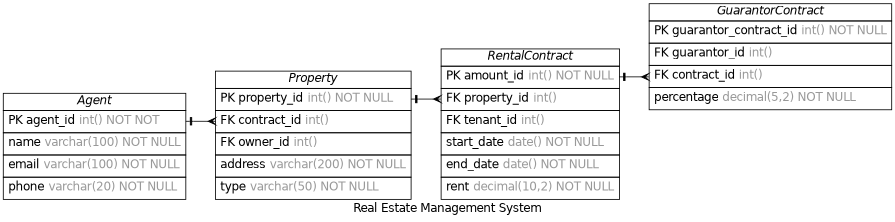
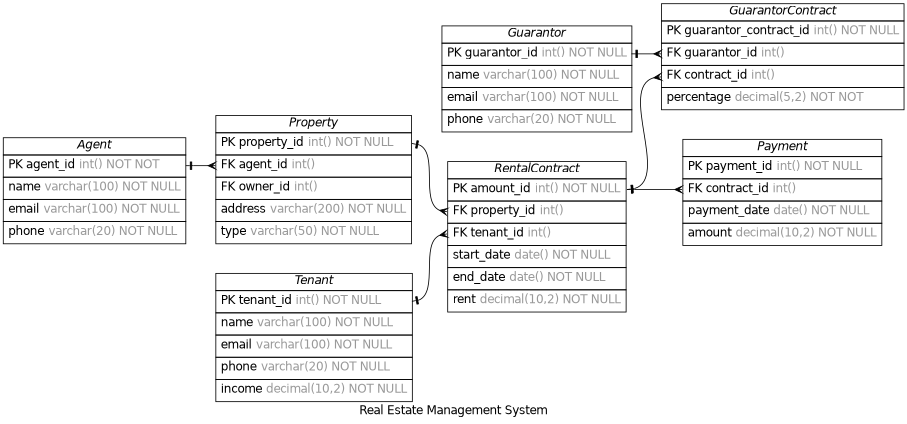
none -> (536, 79)
(789, 97) -> (799, 97)
(263, 120) -> (256, 165)
none -> (782, 192)
none -> (314, 338)
